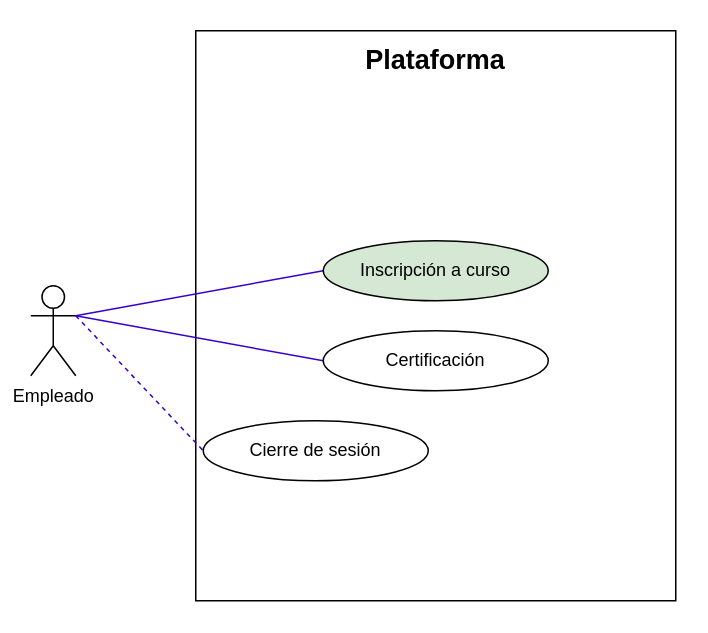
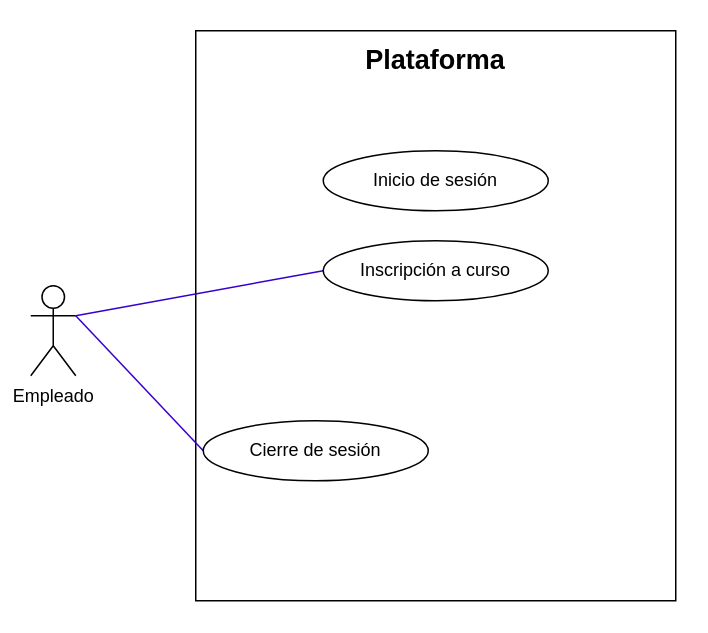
none -> (436, 181)
(436, 271) -> (436, 271)
(202, 339) -> none
(436, 361) -> none
(139, 383) -> (139, 383)
